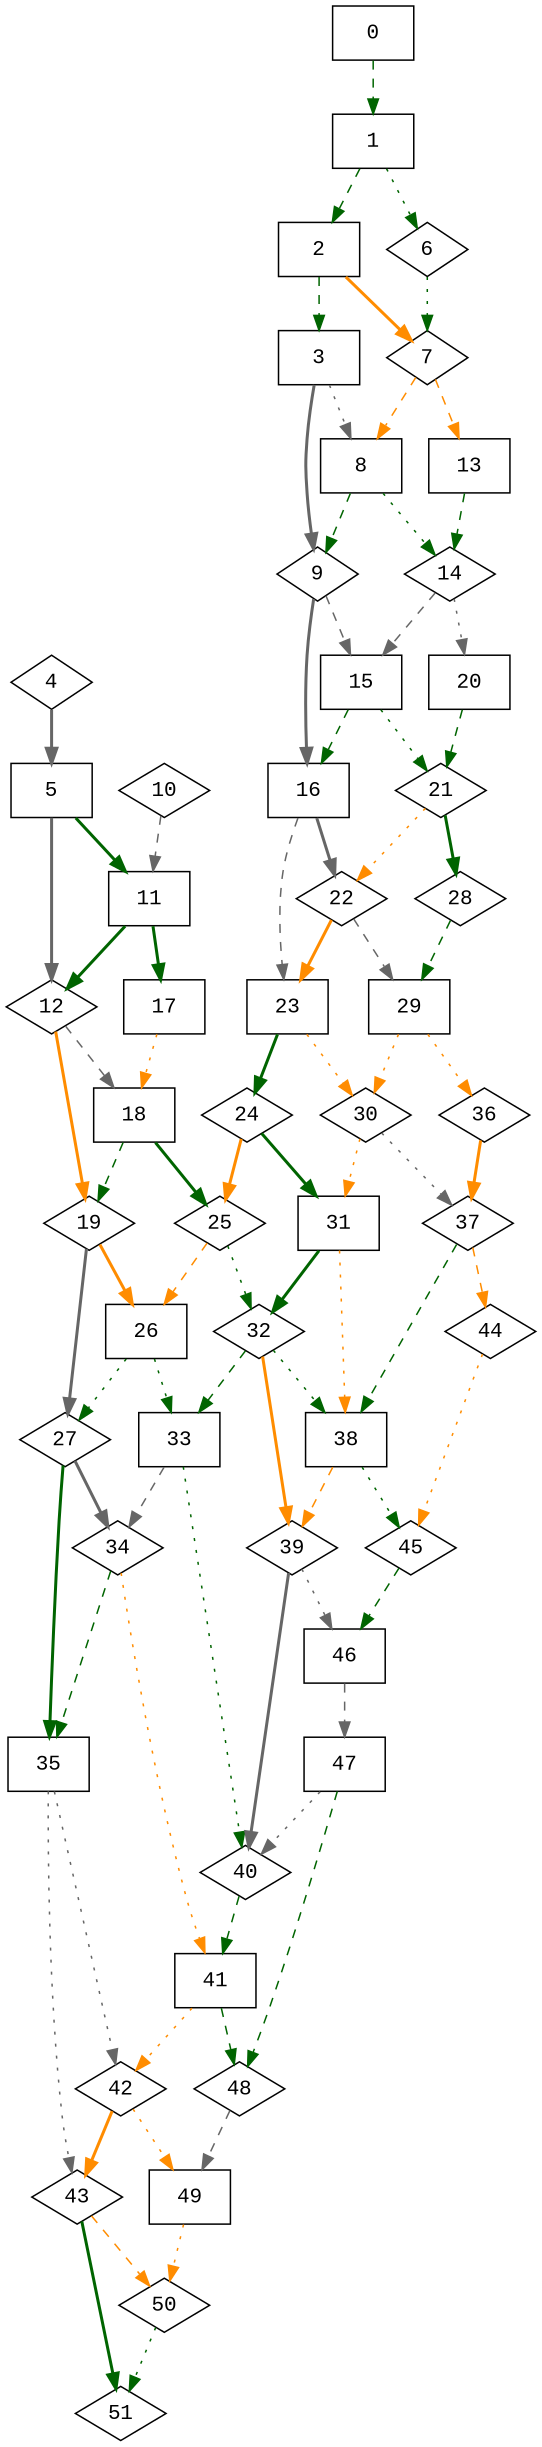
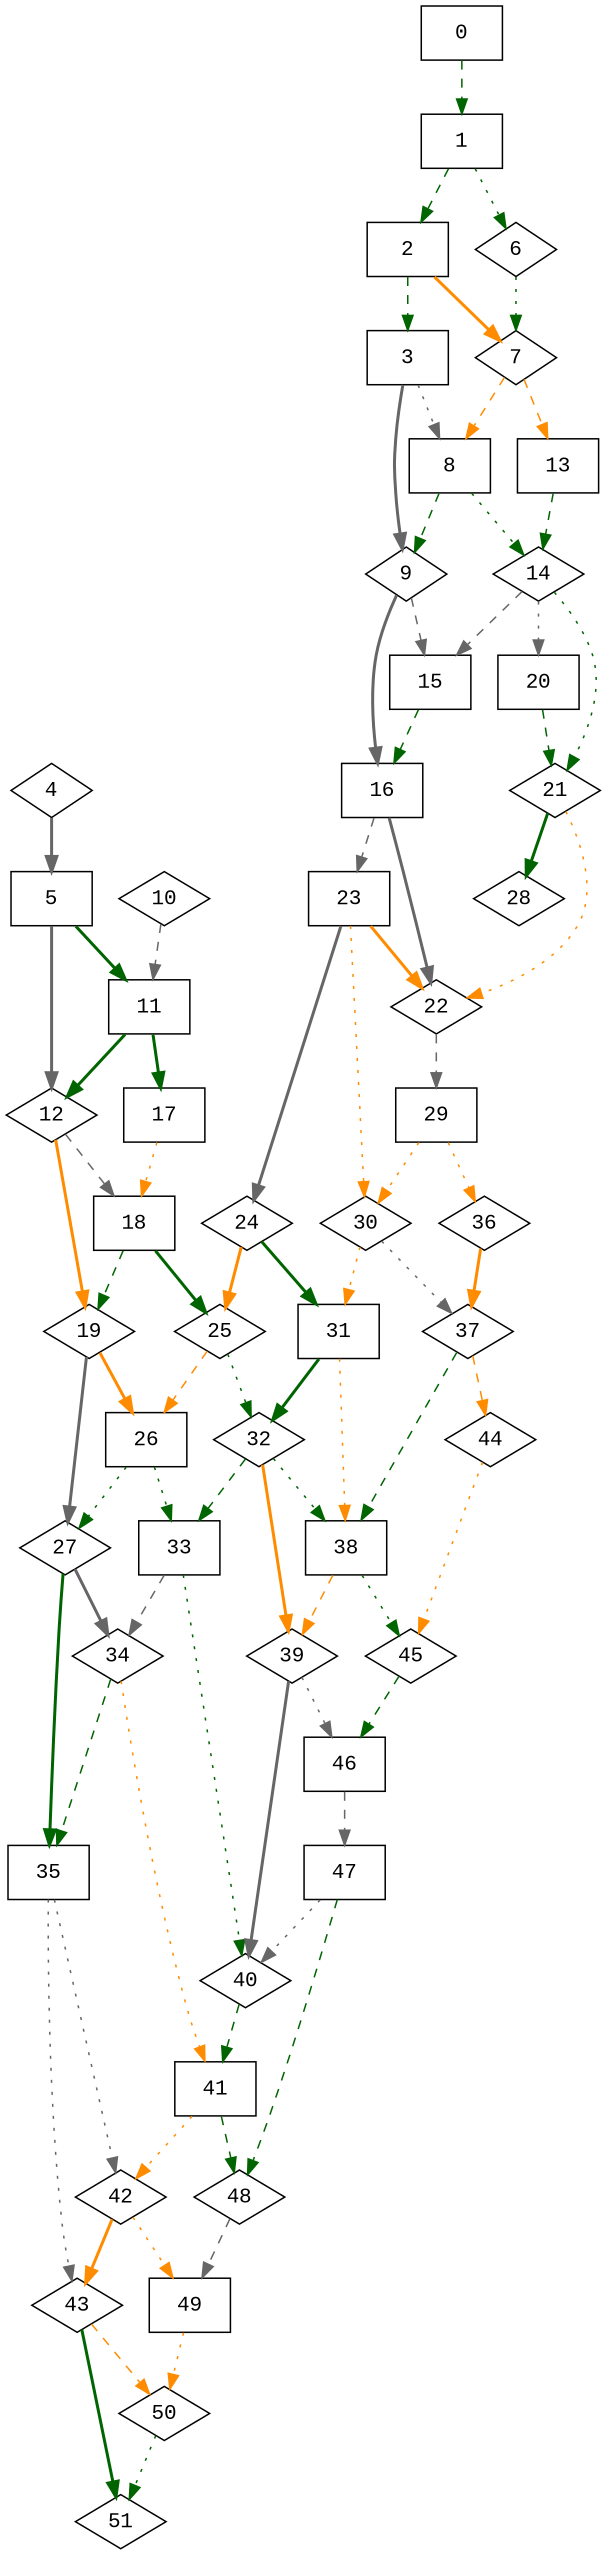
(399, 734) -> (596, 671)
(320, 943) -> (391, 951)
(439, 943) -> none
(269, 1057) -> (300, 1056)
